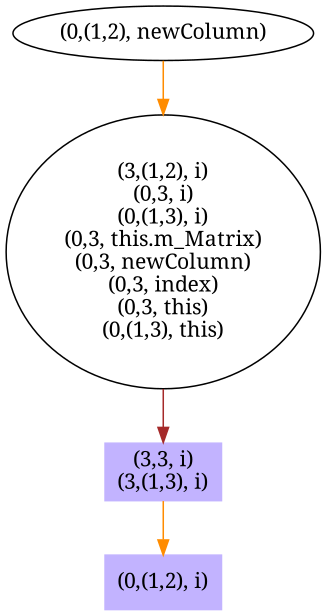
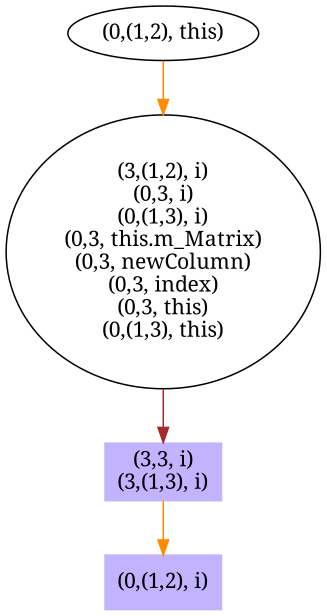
(163, 33) -> (163, 33)
